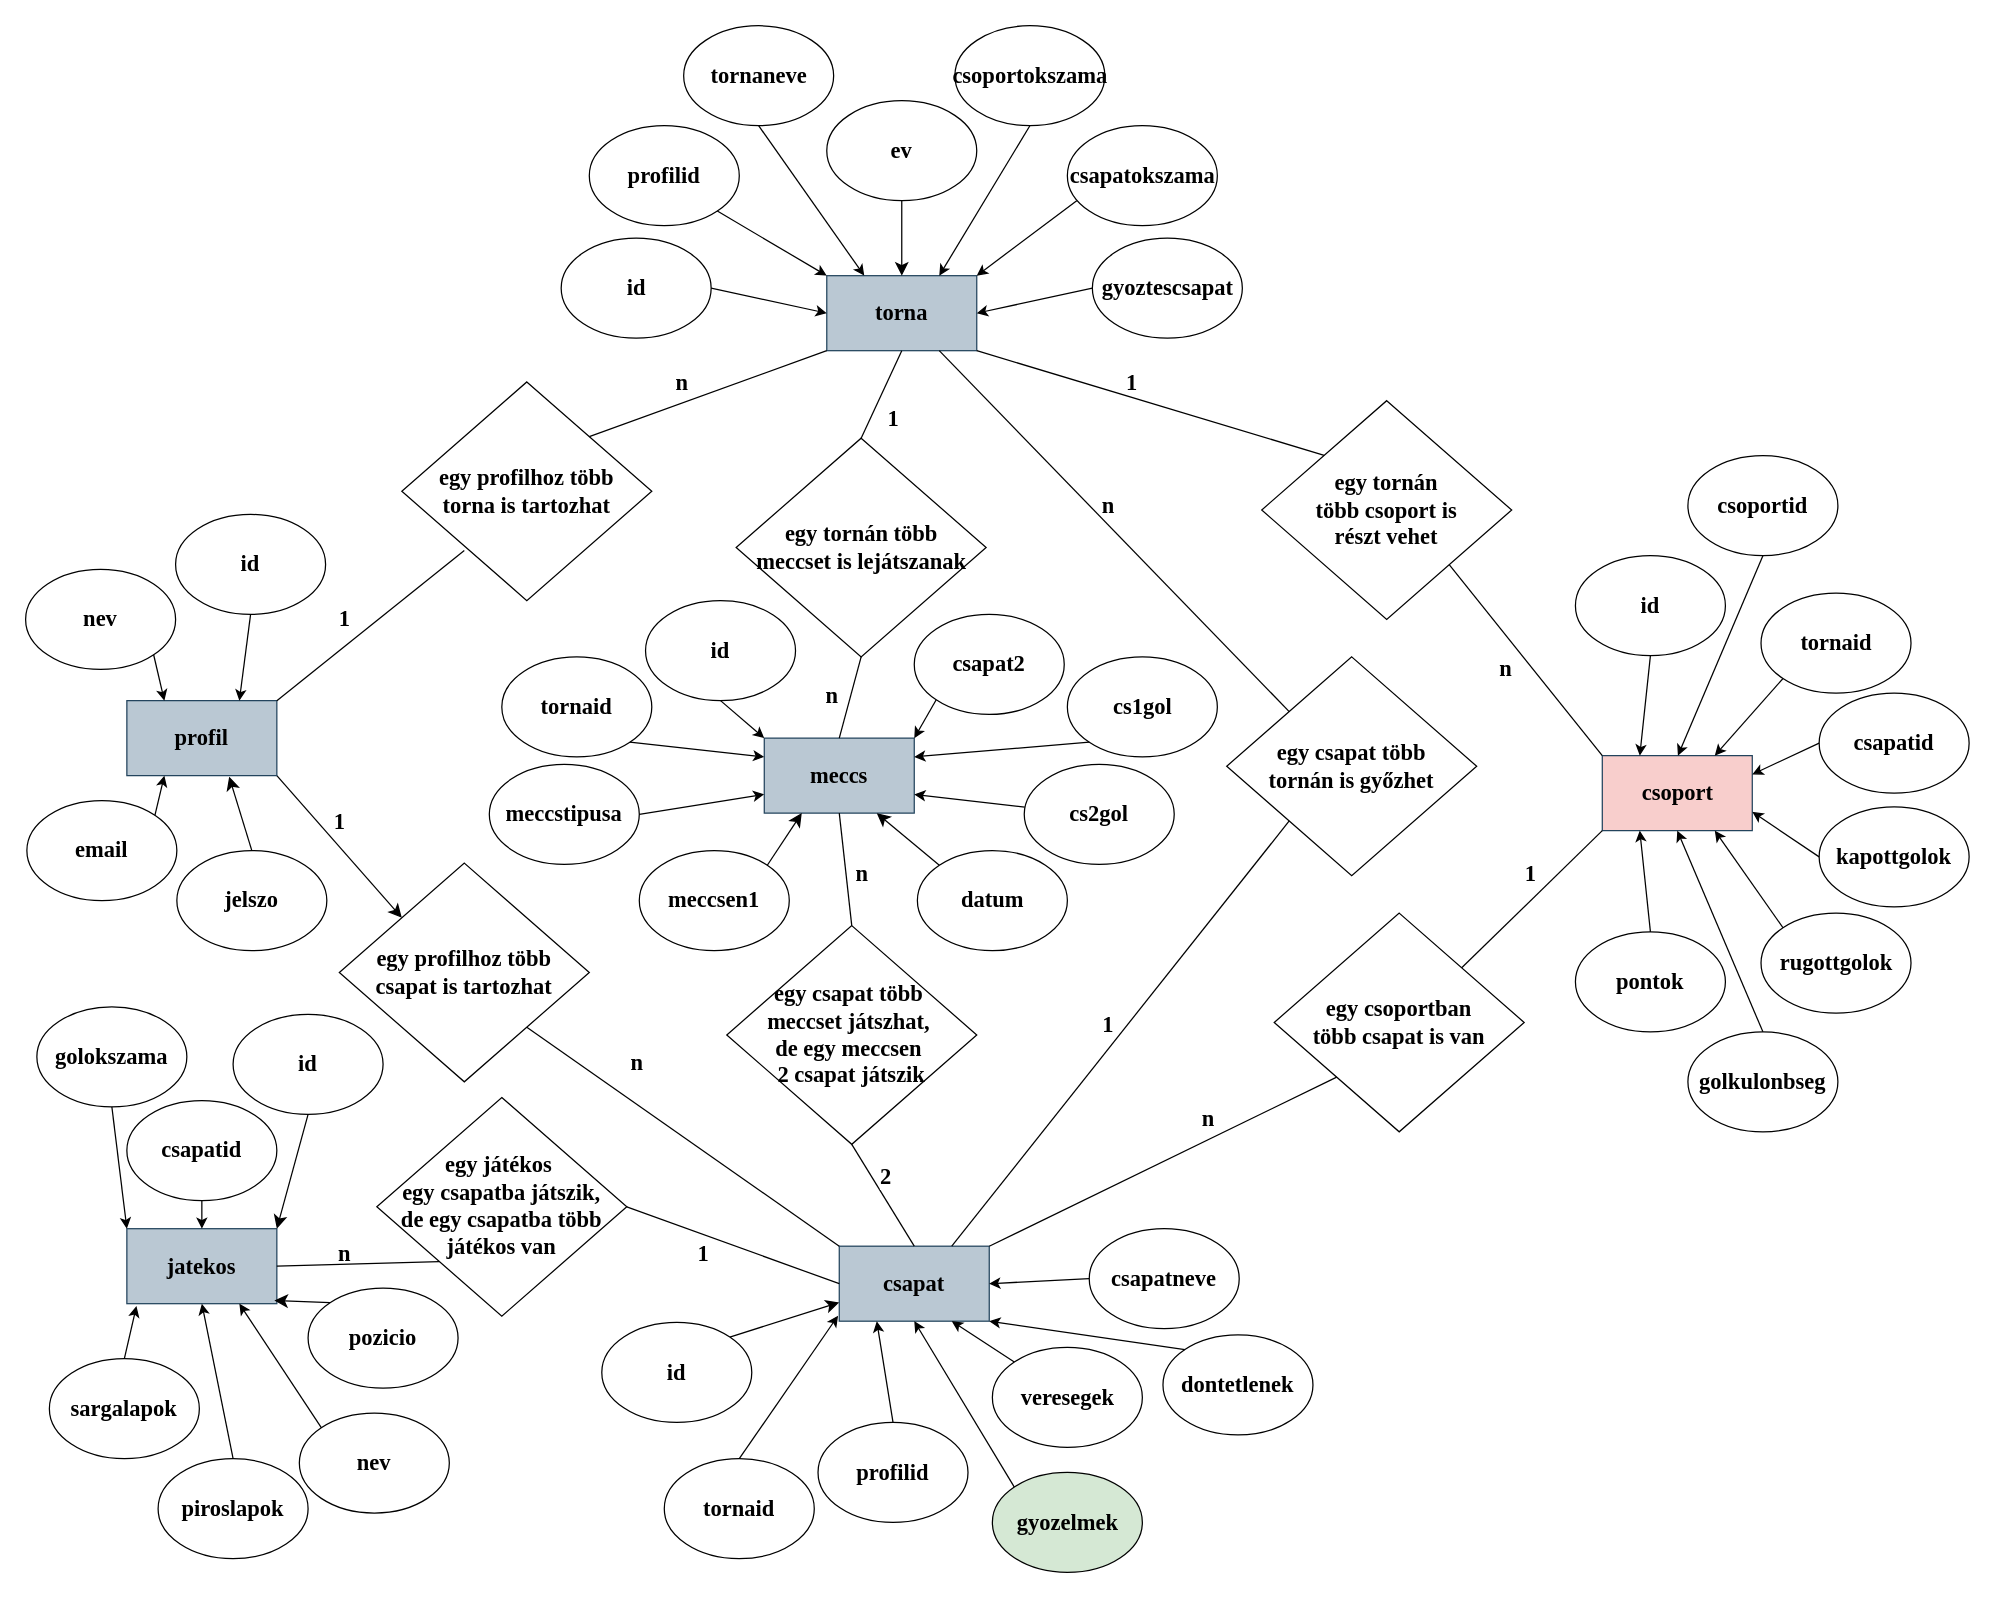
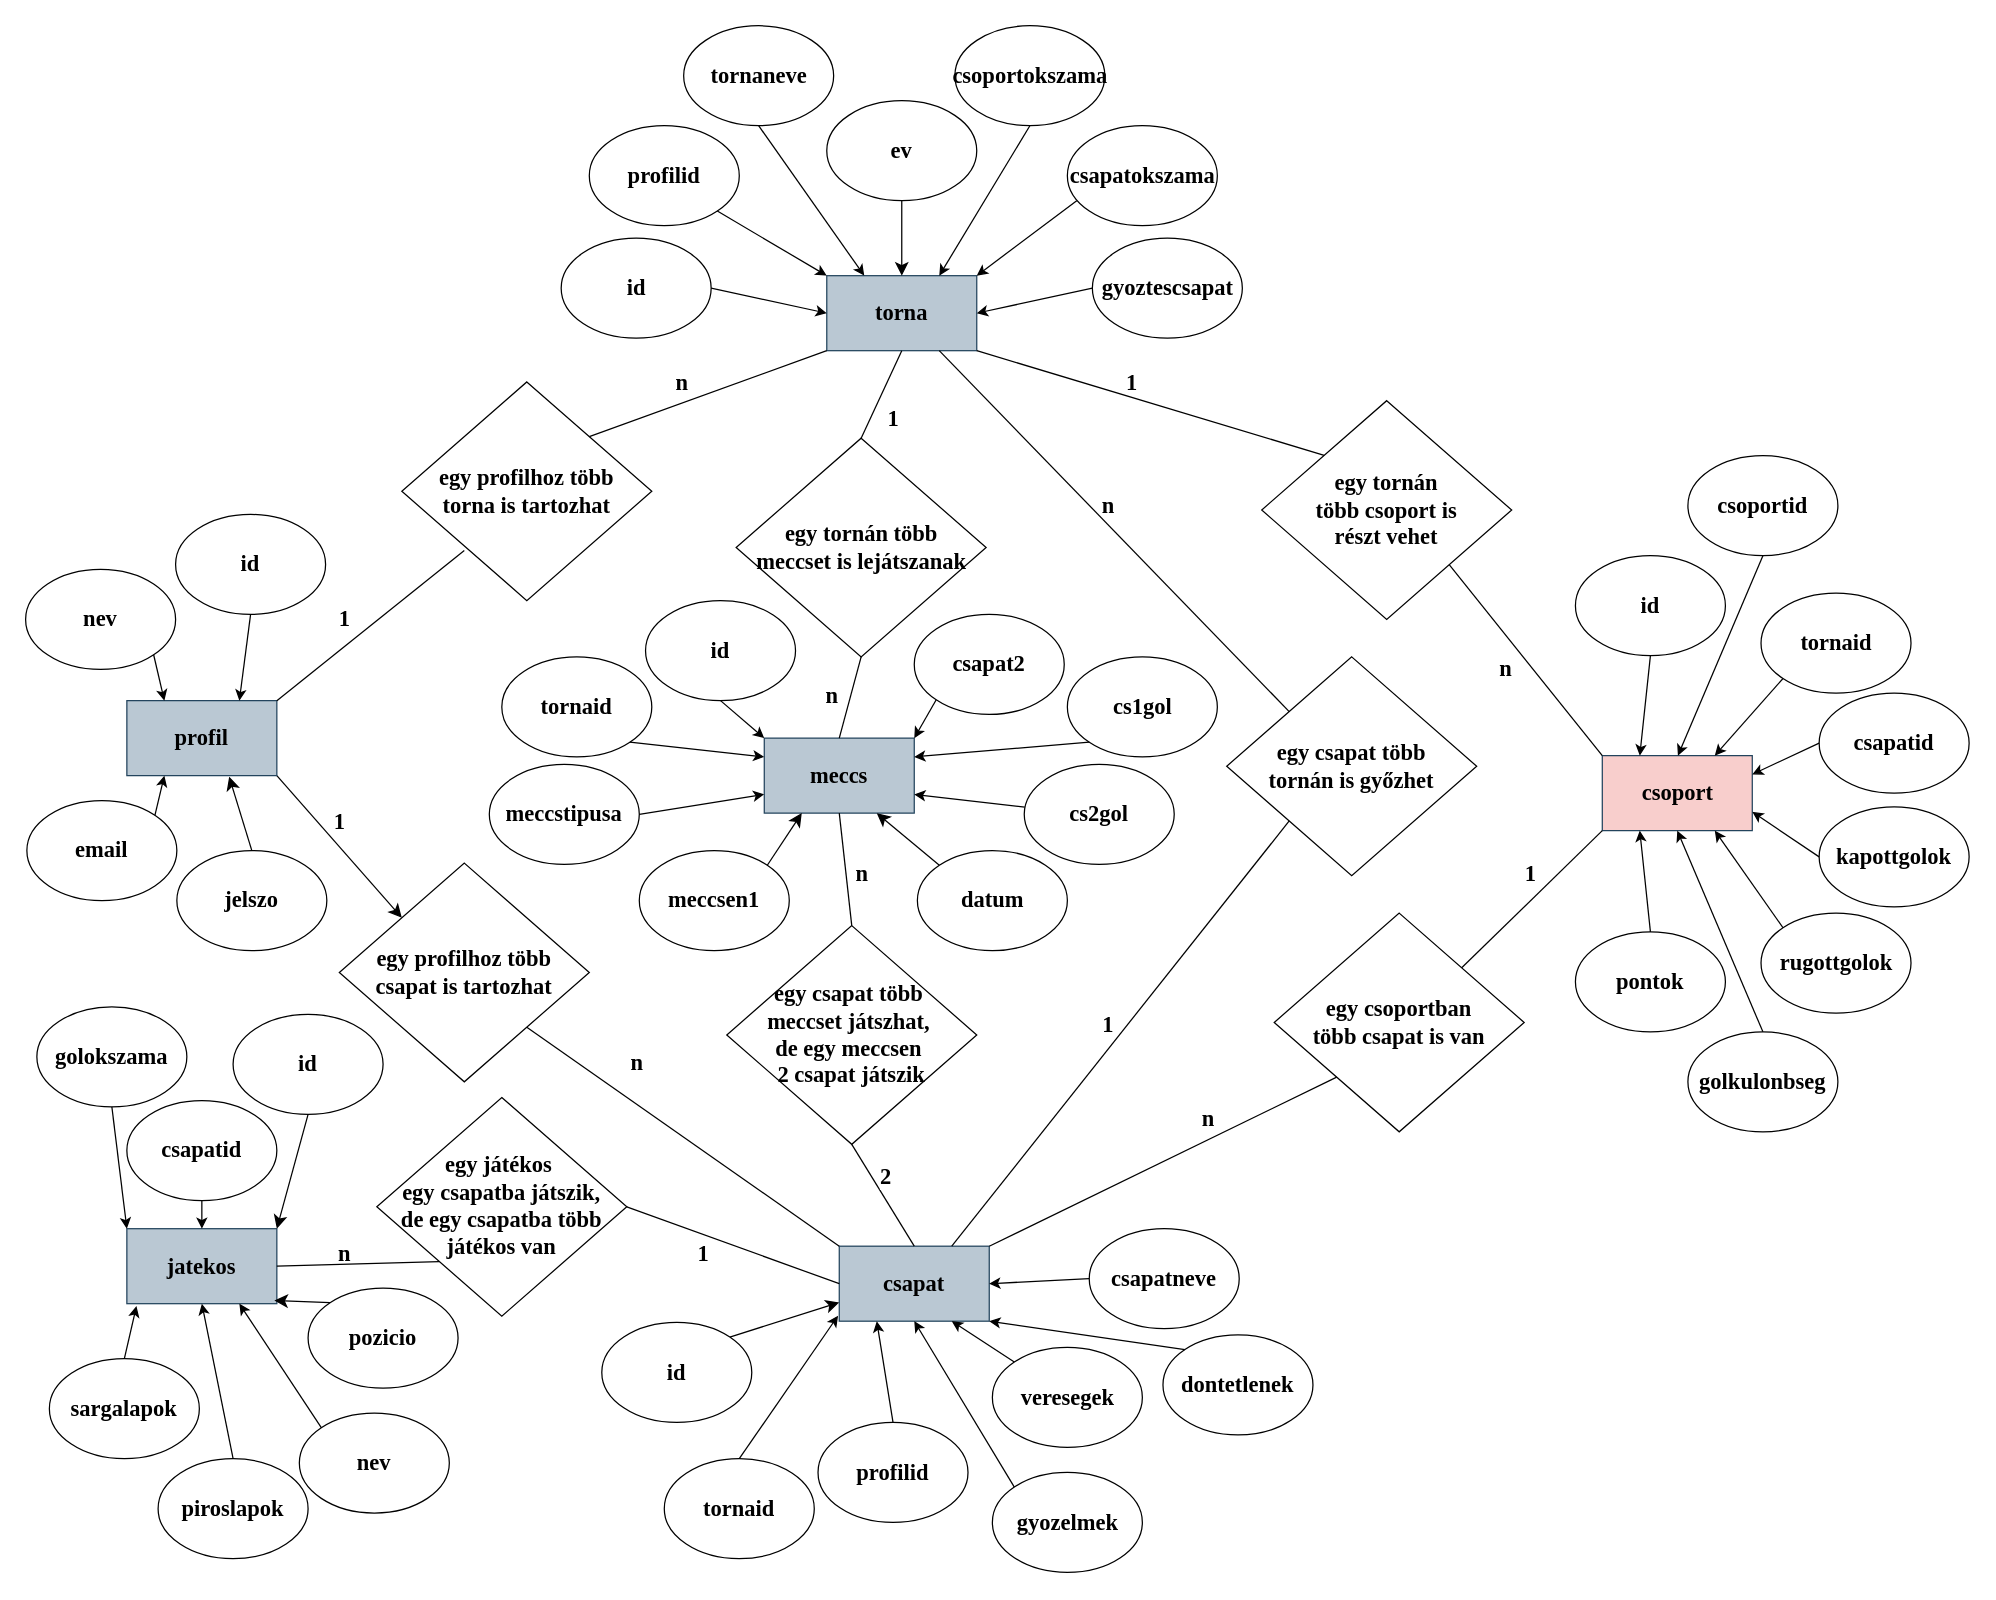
(1068, 1523) -> (1068, 1523)
